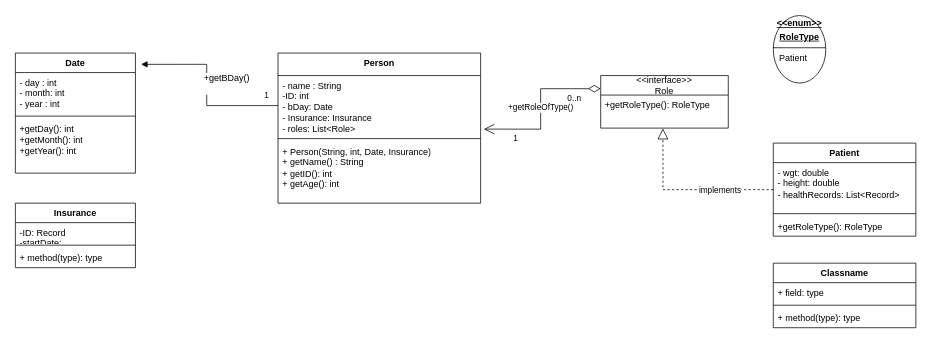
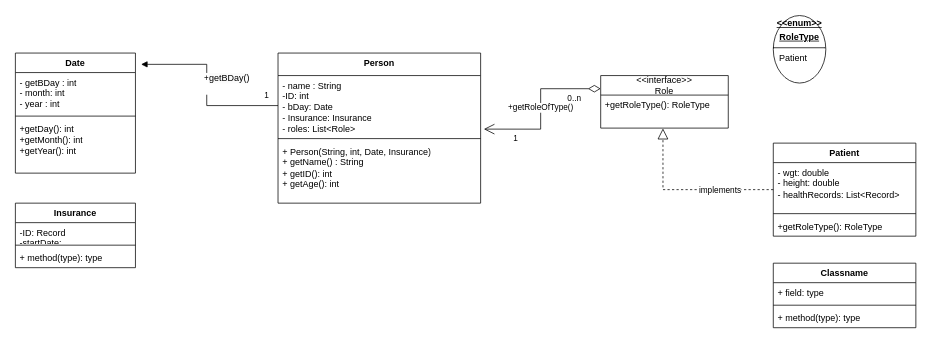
(45, 94) -> (52, 94)
